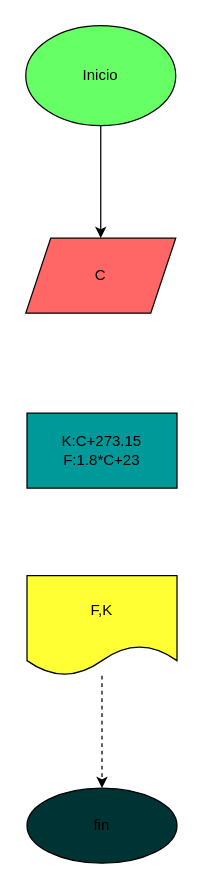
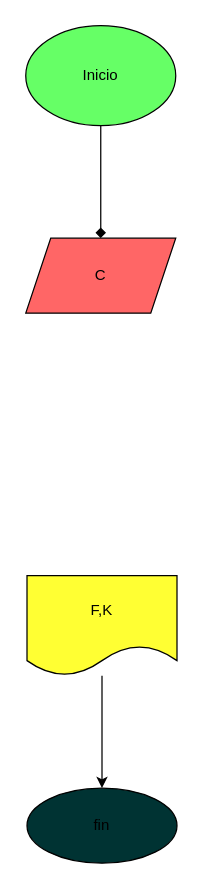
(101, 228) -> (101, 227)
(102, 451) -> none
(102, 729) -> (102, 729)
